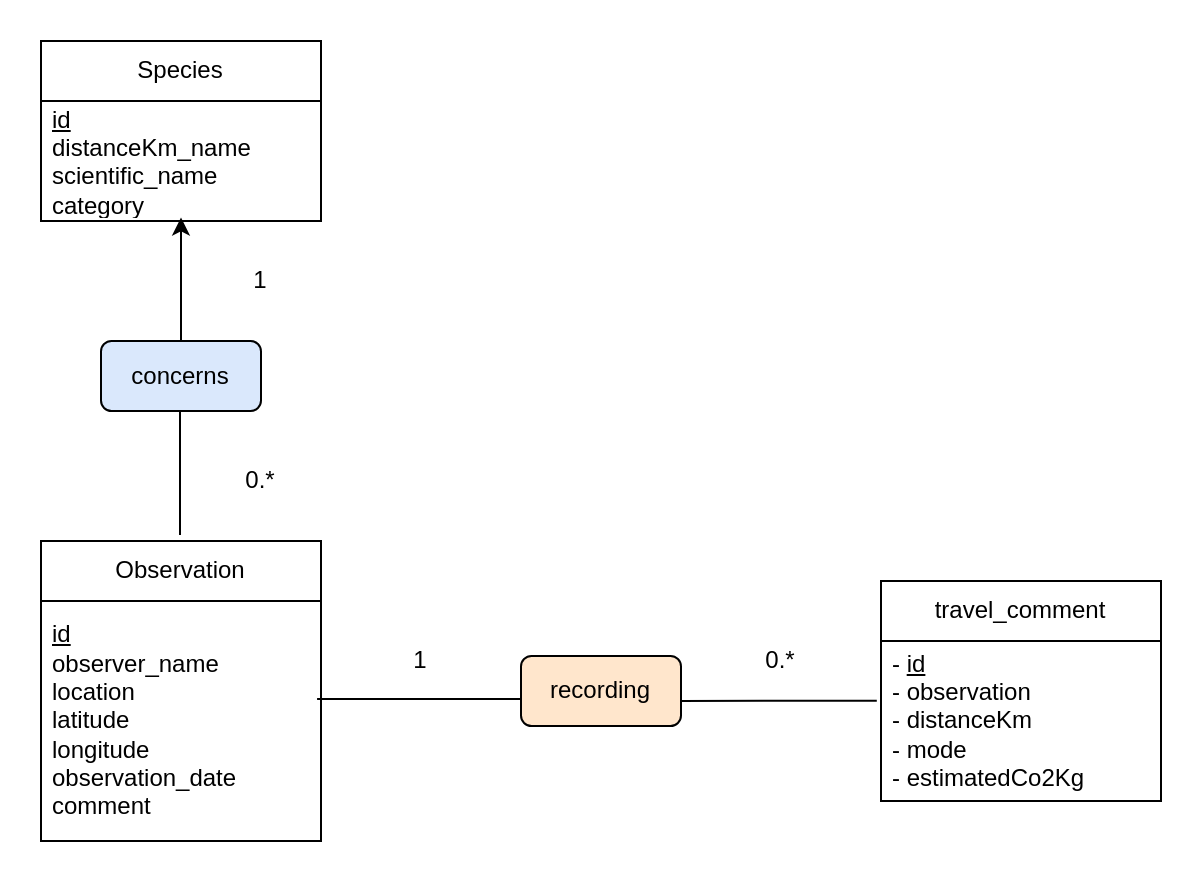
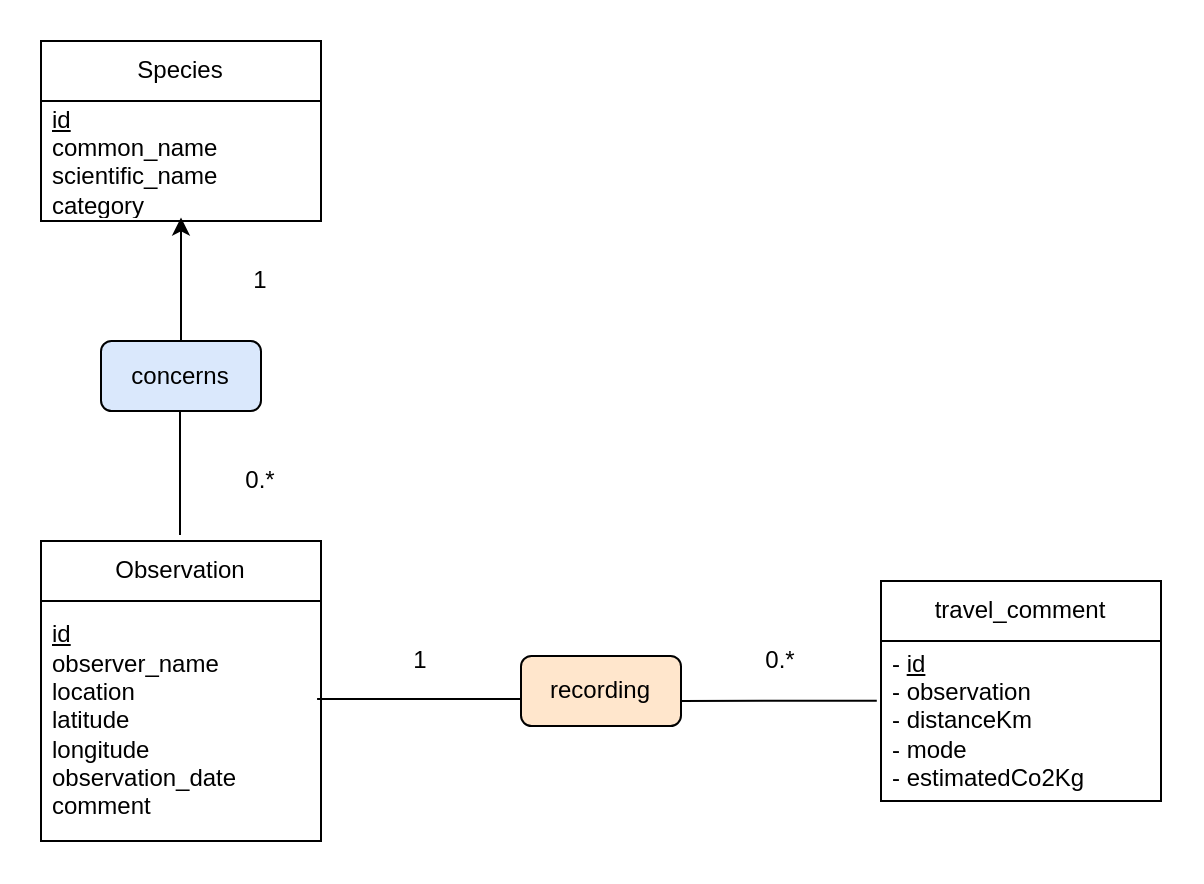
(151, 161) -> (144, 161)
